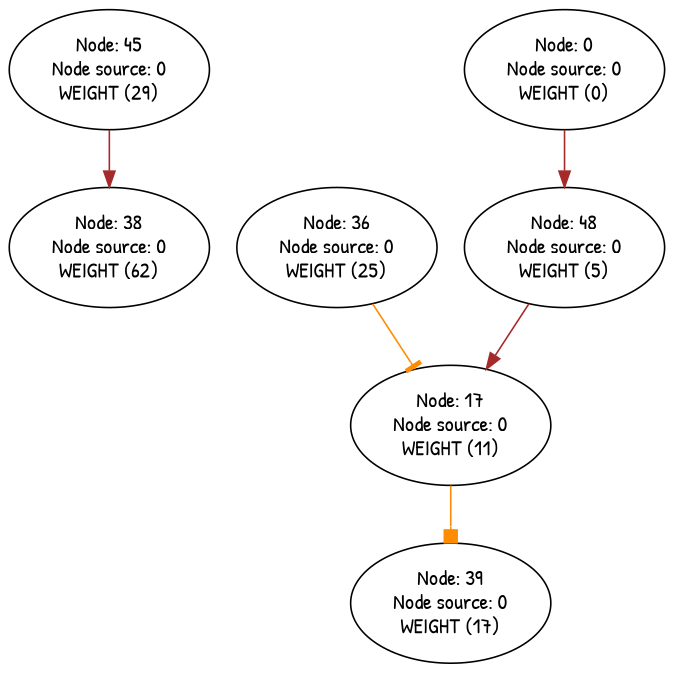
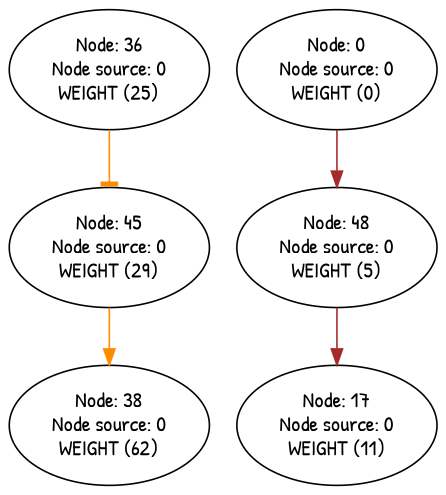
(109, 150) -> (109, 328)
(392, 333) -> (109, 154)
(451, 603) -> none
